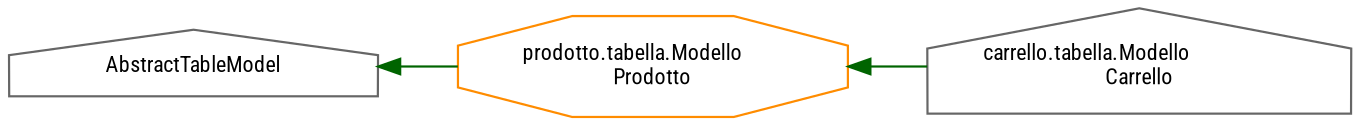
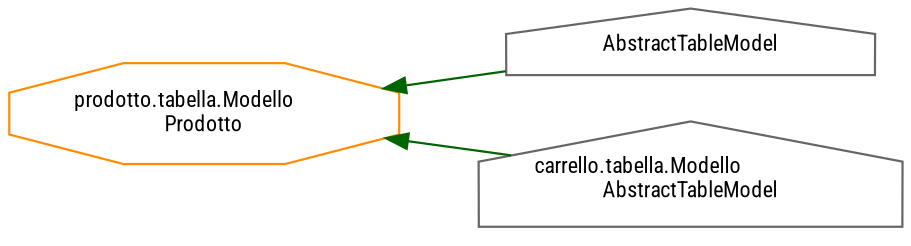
(429, 67) -> (456, 78)
(1139, 67) -> (691, 180)
